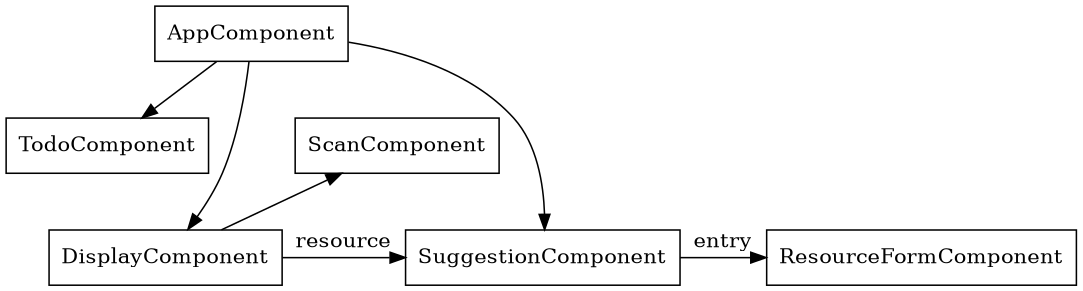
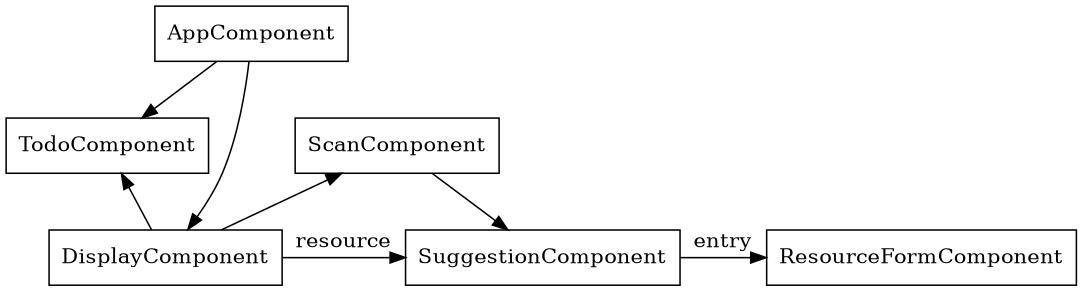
(483, 91) -> (464, 197)
none -> (140, 209)
